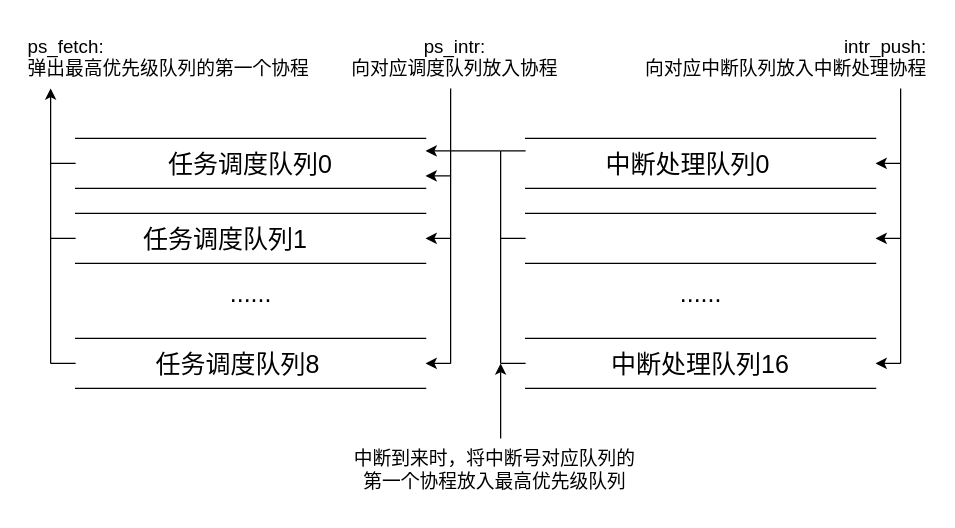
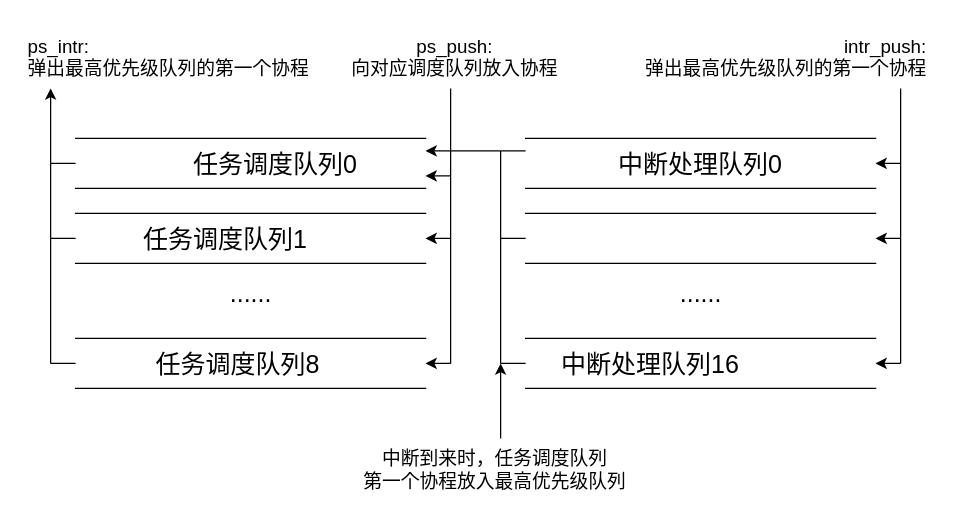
(141, 57) -> (141, 57)
(455, 57) -> (455, 57)
(814, 57) -> (814, 57)
(251, 163) -> (276, 163)
(688, 163) -> (701, 163)
(701, 363) -> (651, 363)
(495, 469) -> (495, 469)
